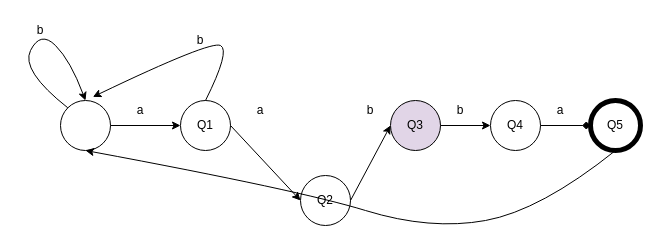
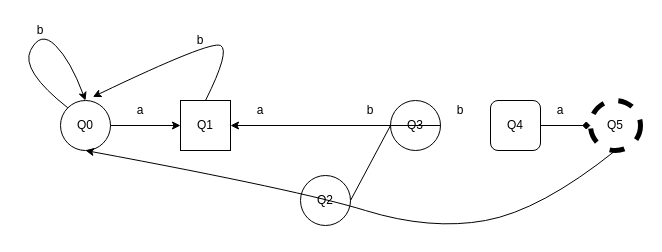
none -> (86, 126)
(206, 126) -> (206, 126)
(416, 126) -> (416, 126)
(462, 126) -> (339, 126)
(516, 126) -> (516, 126)
(616, 126) -> (616, 126)
(387, 133) -> (388, 131)
(263, 161) -> none
